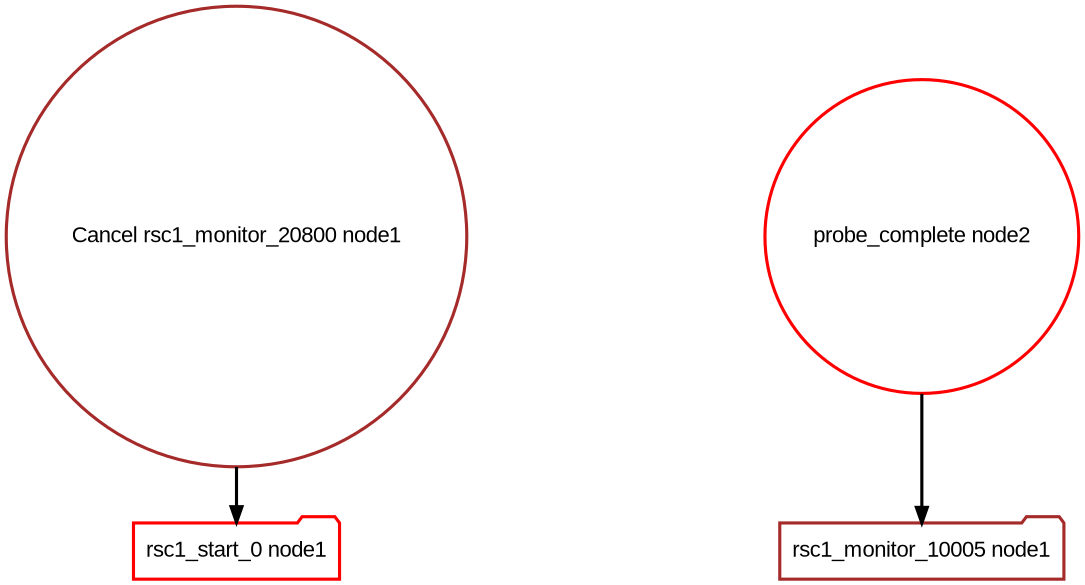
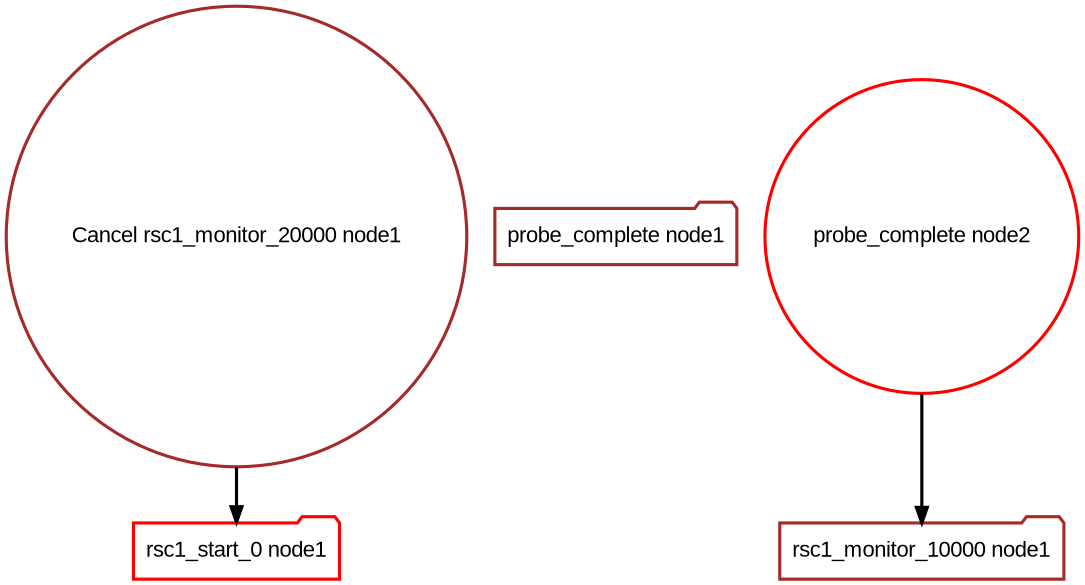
(237, 237) -> (237, 237)
none -> (616, 237)
(922, 551) -> (922, 551)
